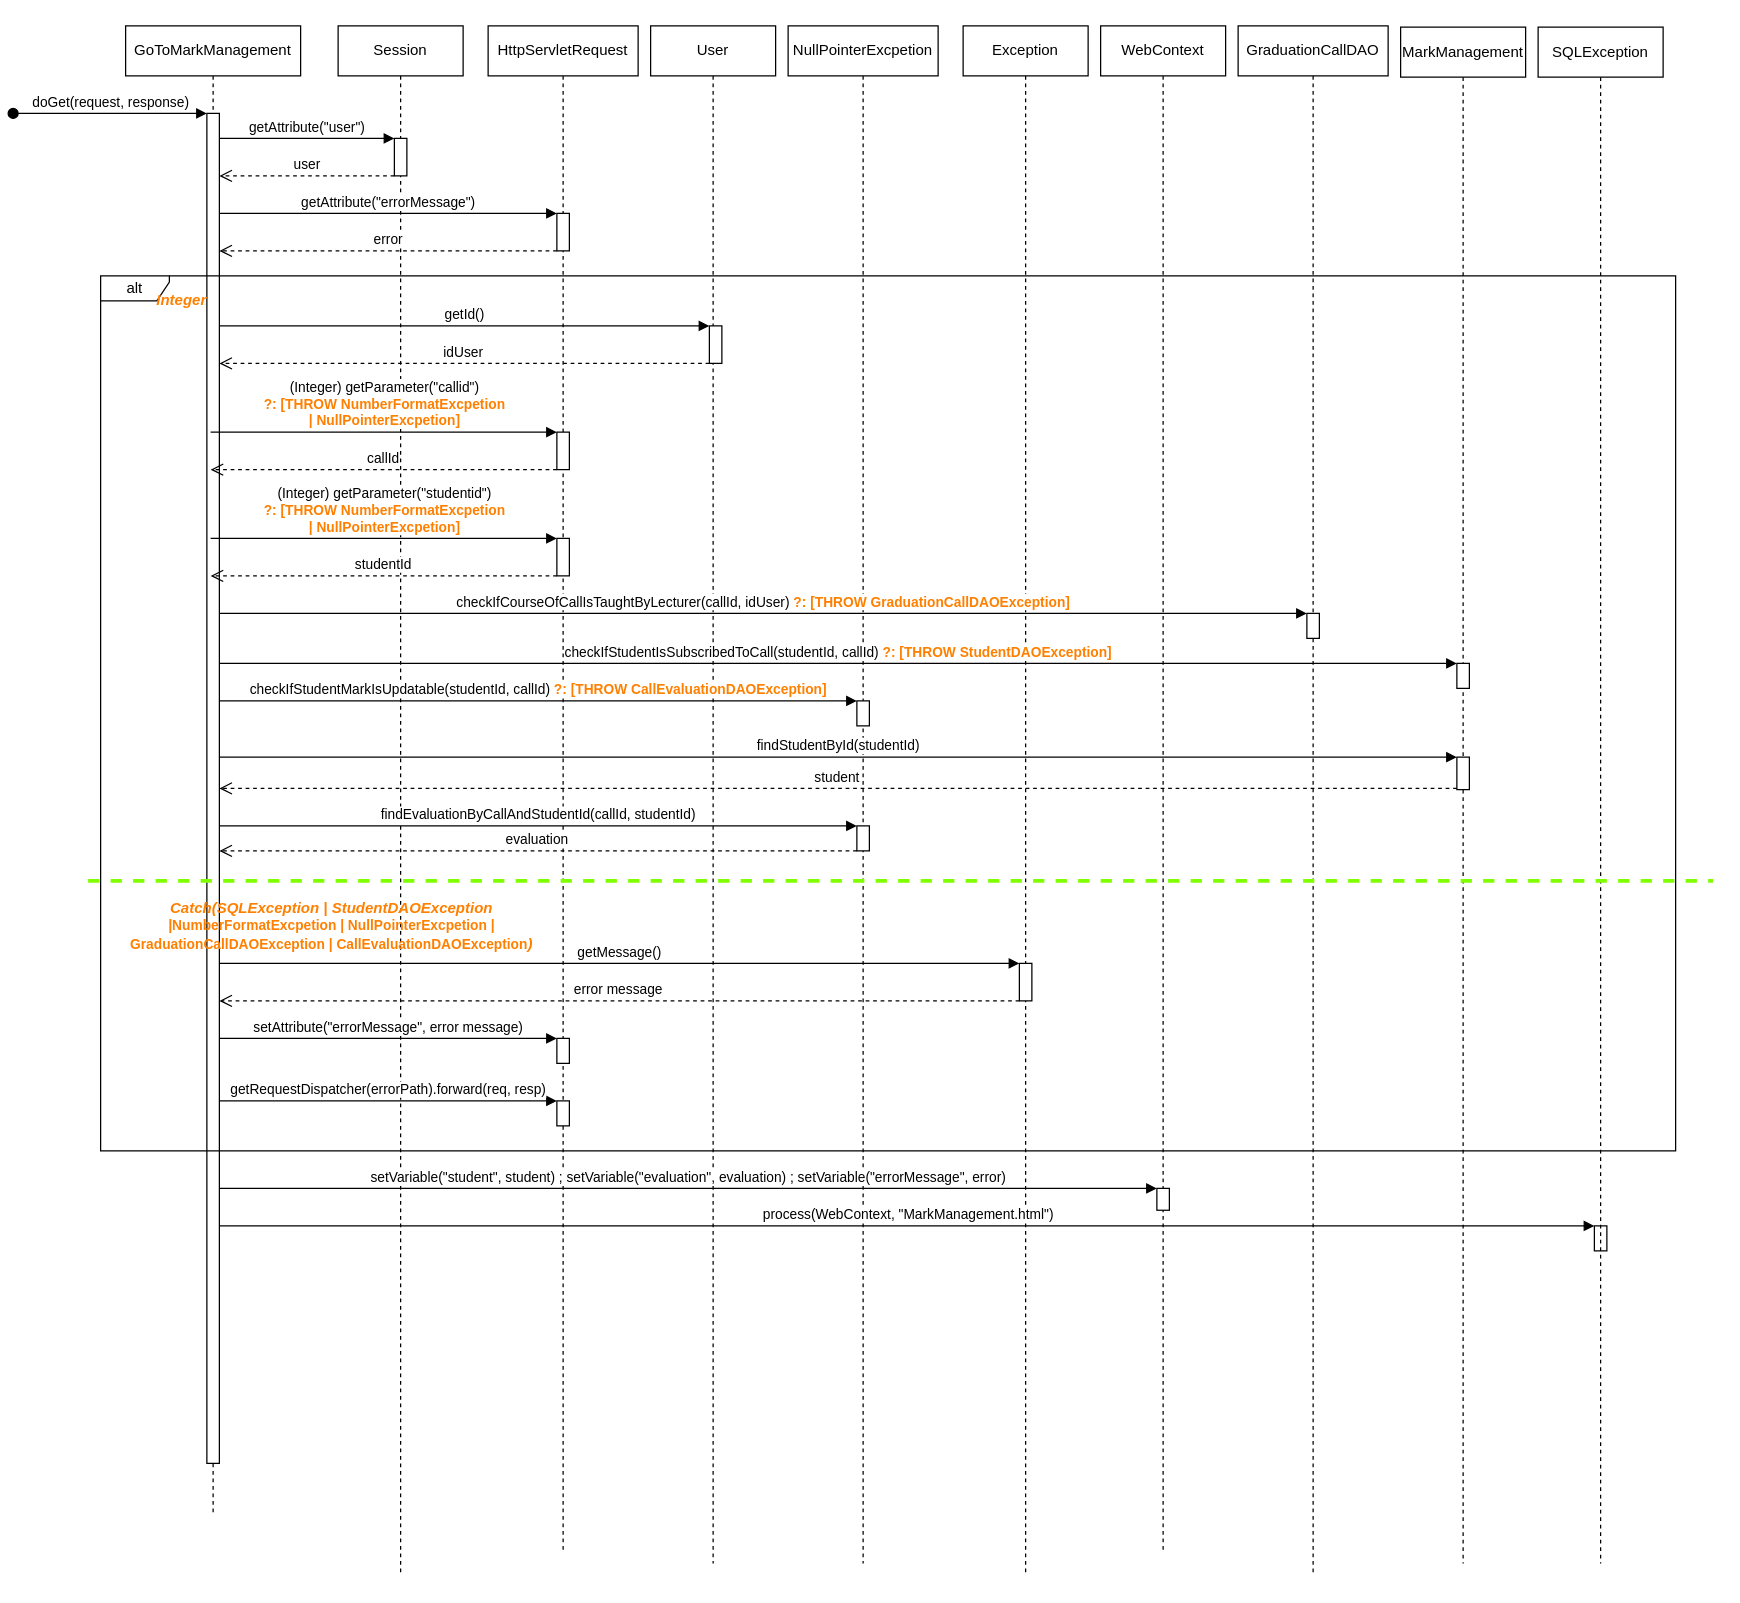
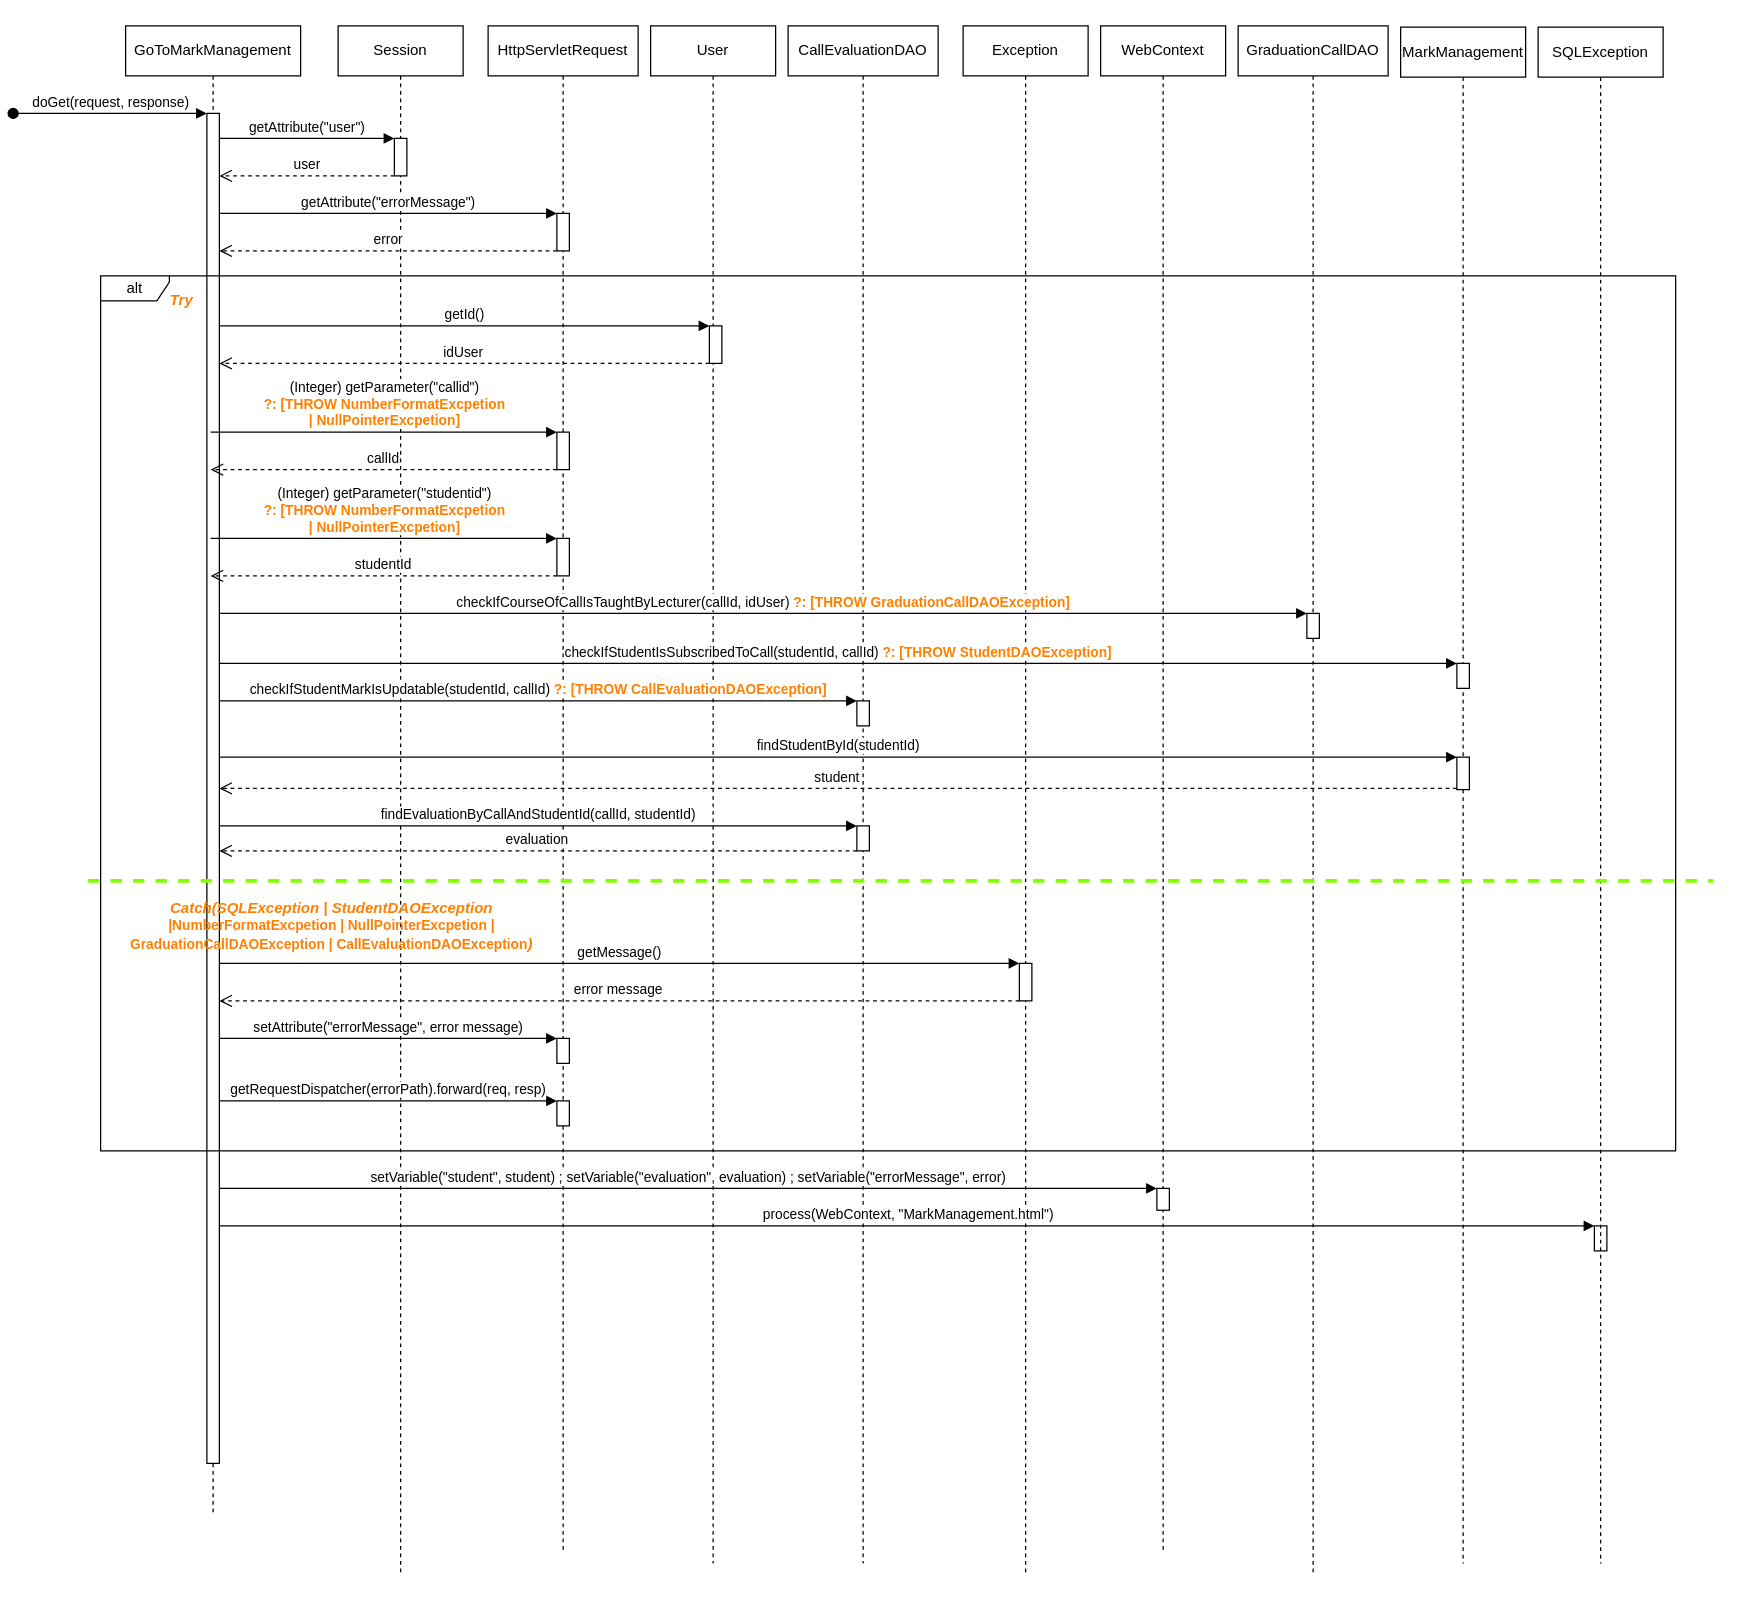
(863, 51) -> (863, 51)
(182, 301) -> (182, 301)
